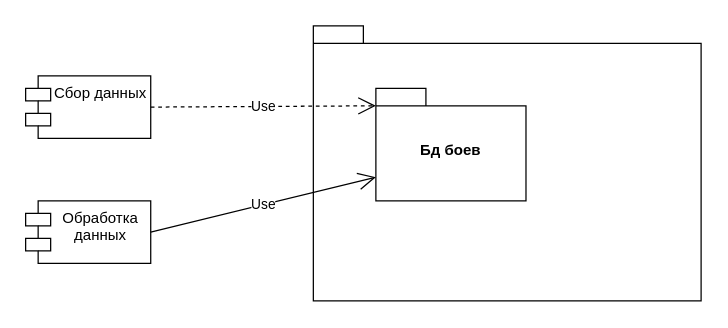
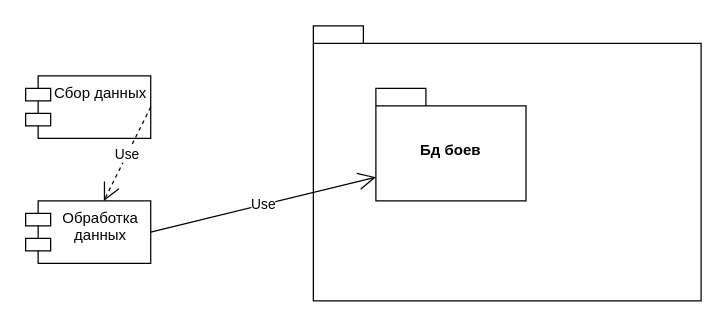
(262, 106) -> (128, 153)
